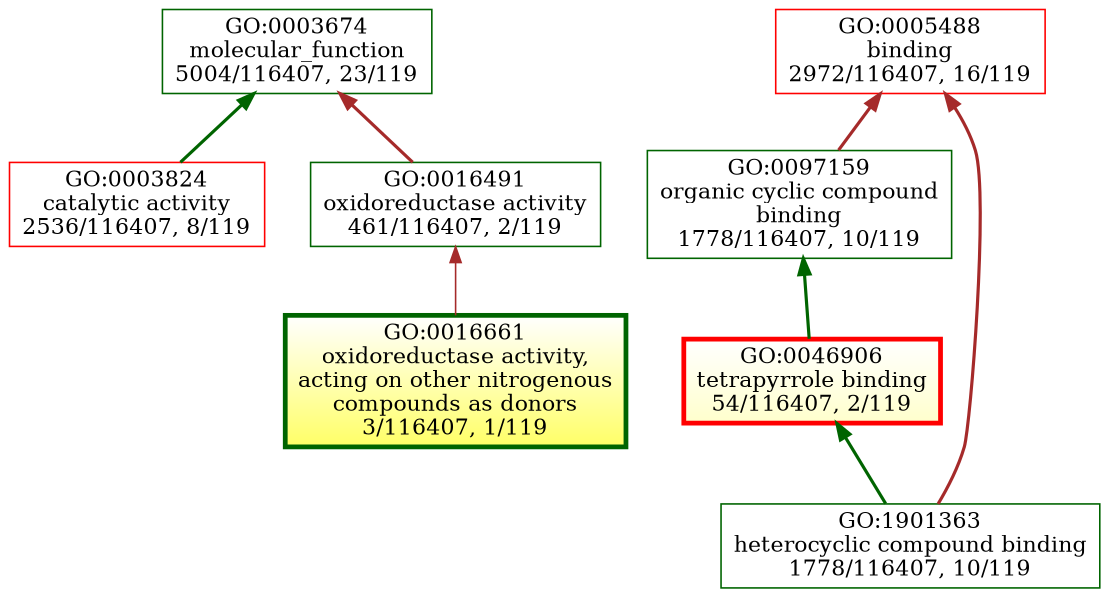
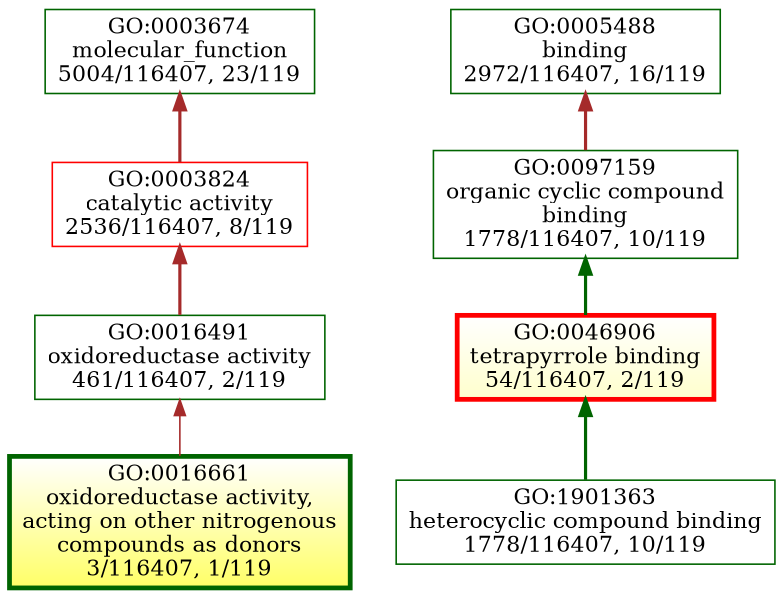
(910, 52) -> (586, 52)
(211, 133) -> (180, 136)
(382, 134) -> (180, 289)
(977, 306) -> none
